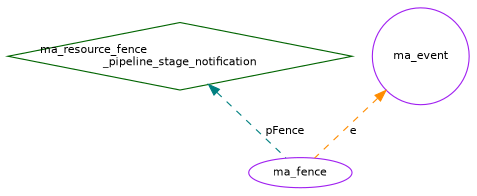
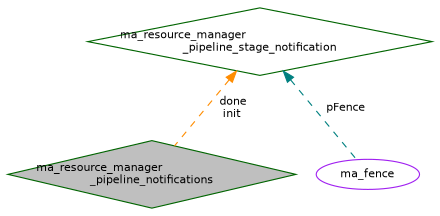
(180, 56) -> (260, 42)
(421, 56) -> none
none -> (152, 174)
